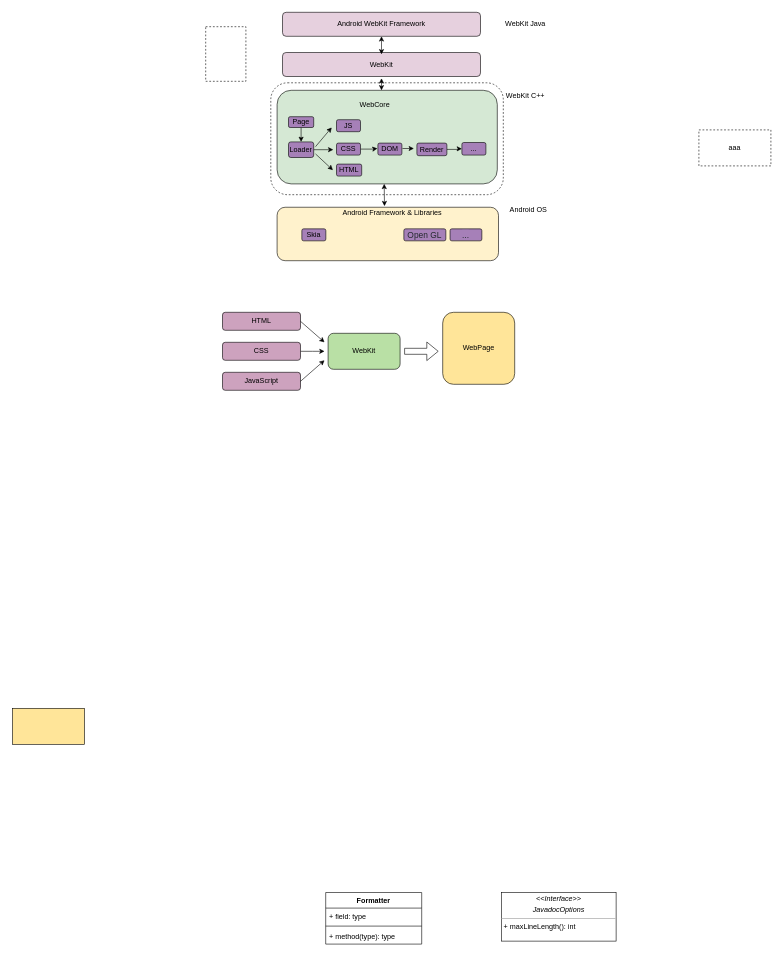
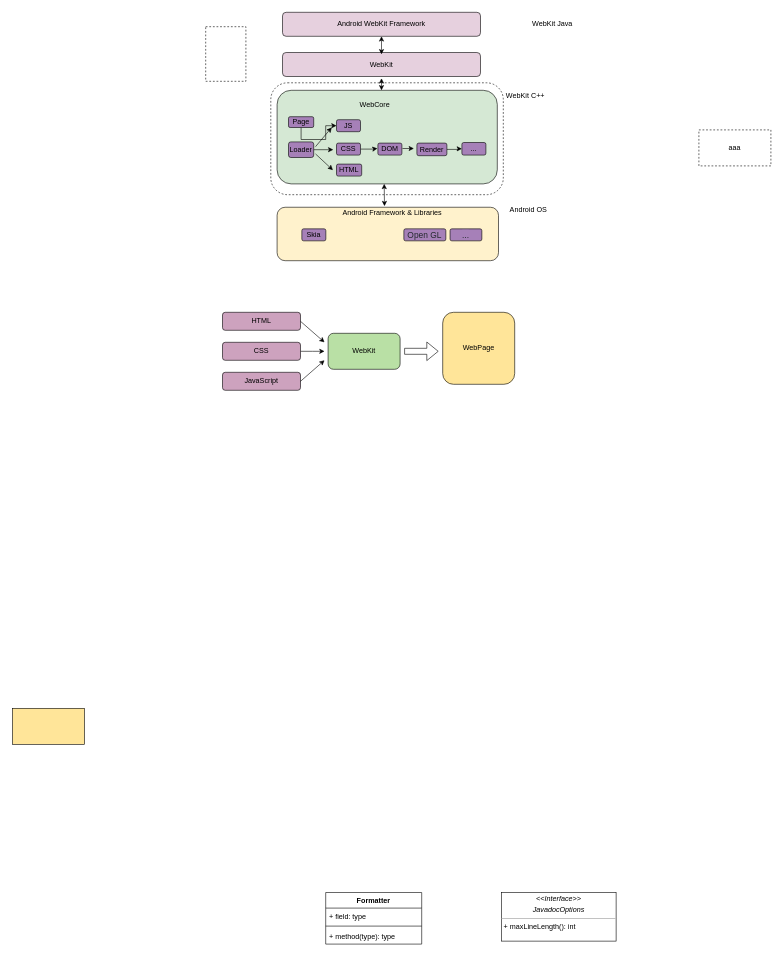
(525, 24) -> (552, 24)
(301, 136) -> (312, 140)
